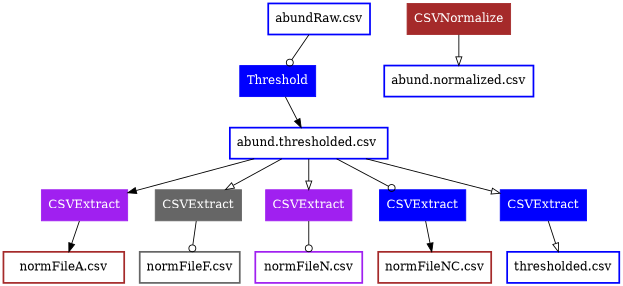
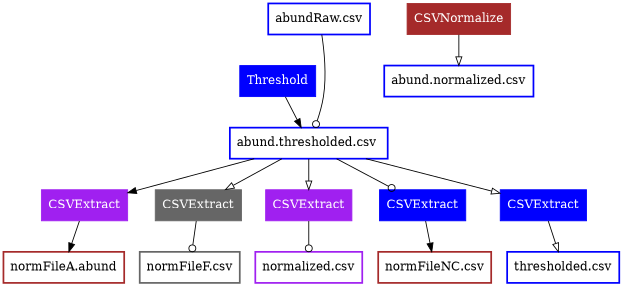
(300, 47) -> (325, 78)
(64, 267) -> (64, 267)
(309, 267) -> (309, 267)
